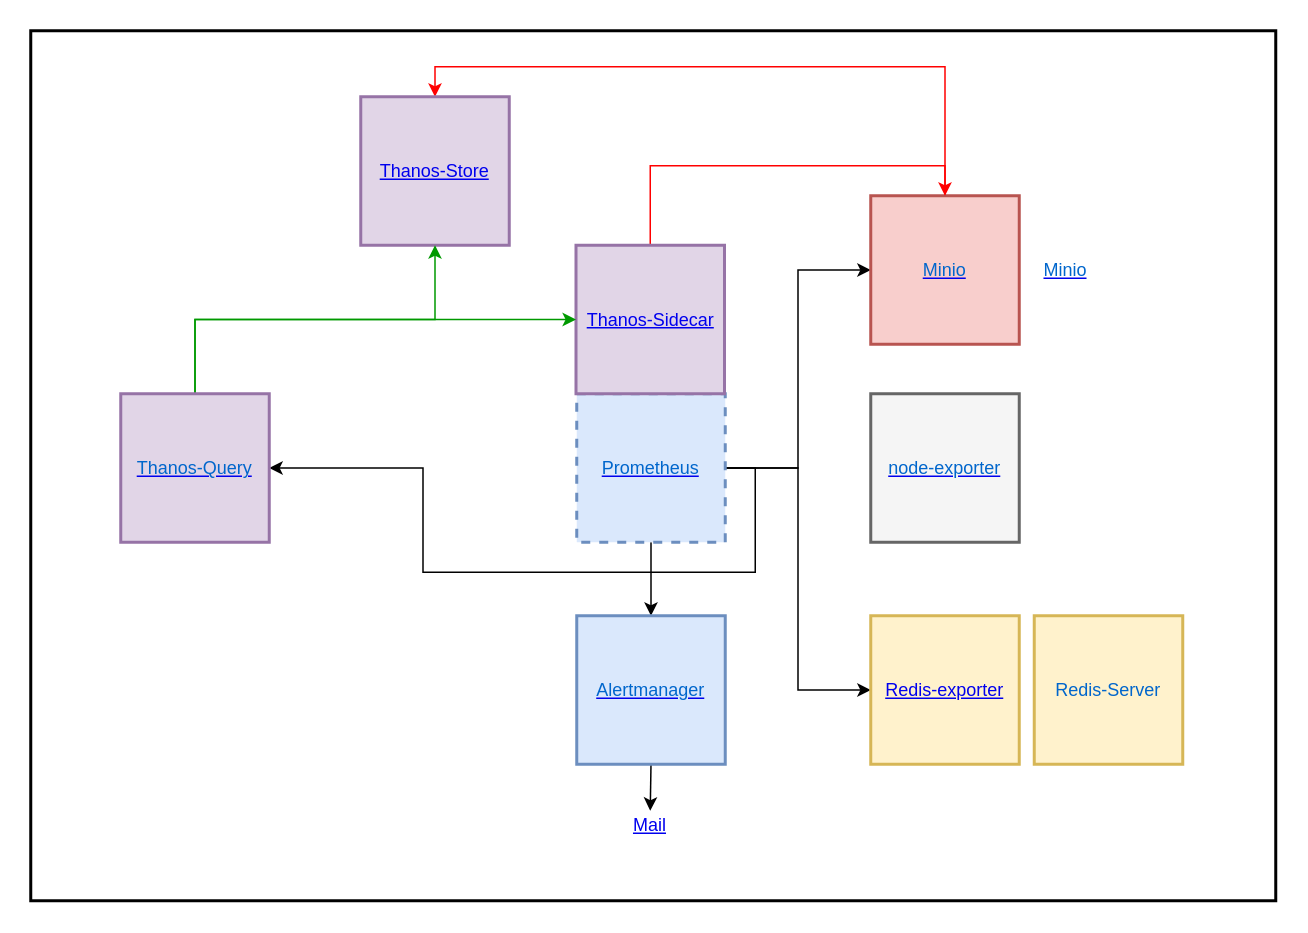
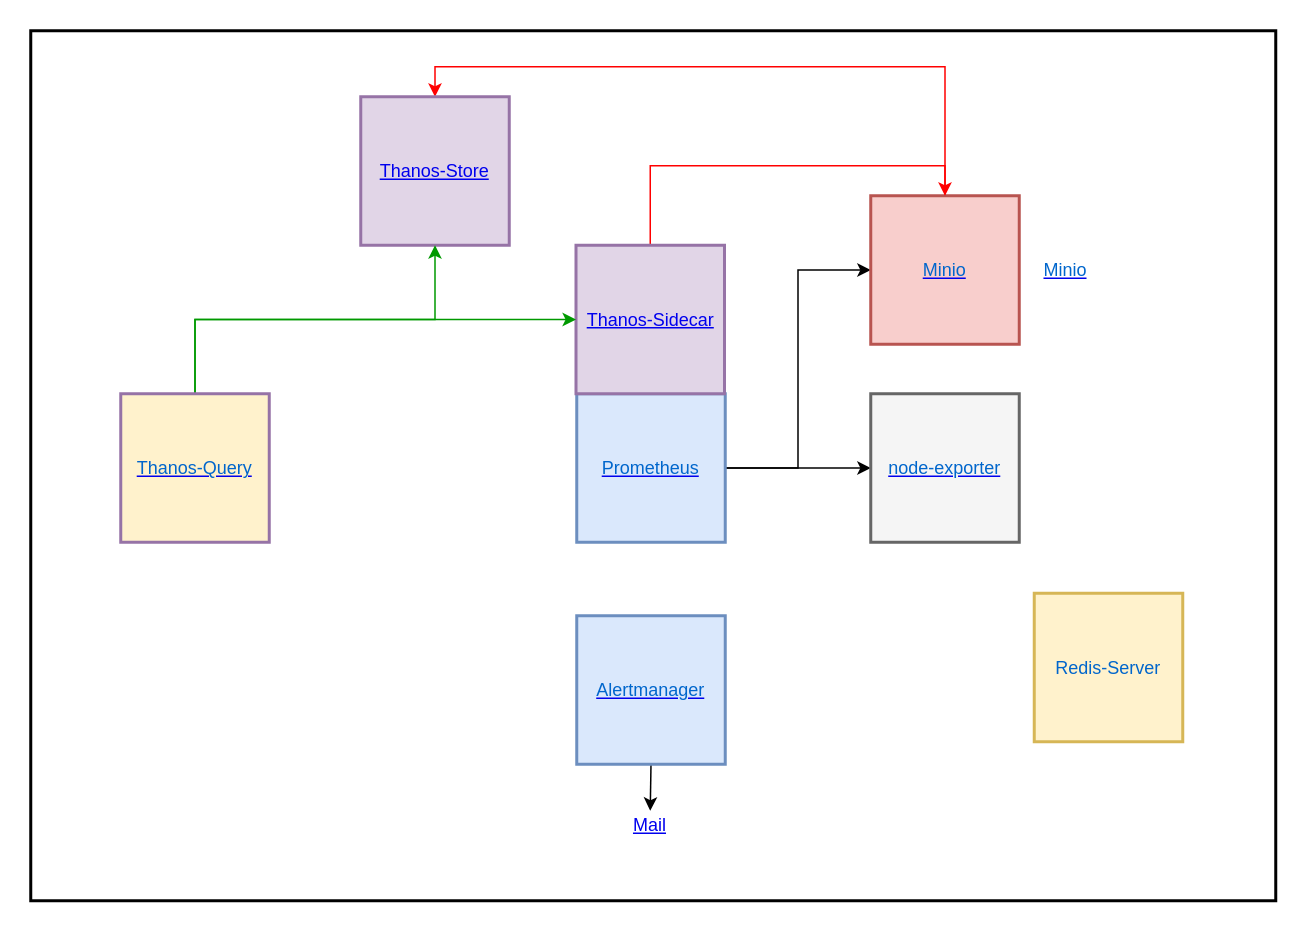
(195, 468) -> (195, 468)
(651, 468) -> (651, 468)
(516, 572) -> (831, 468)
(651, 574) -> none
(798, 612) -> none
(945, 690) -> none
(1109, 690) -> (1109, 668)
